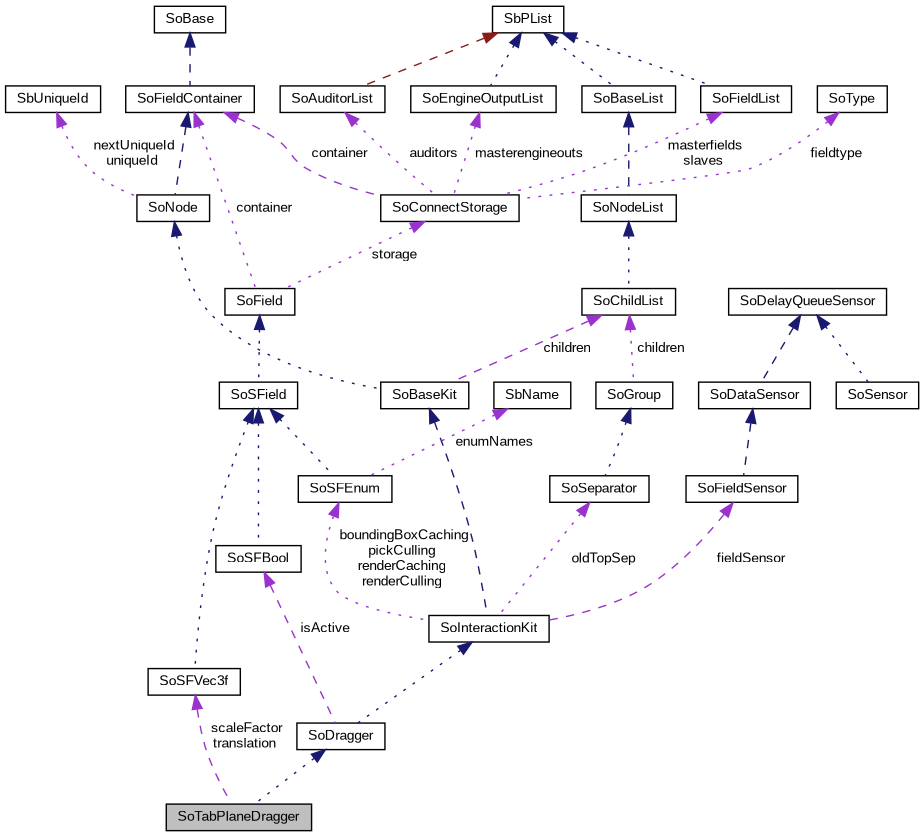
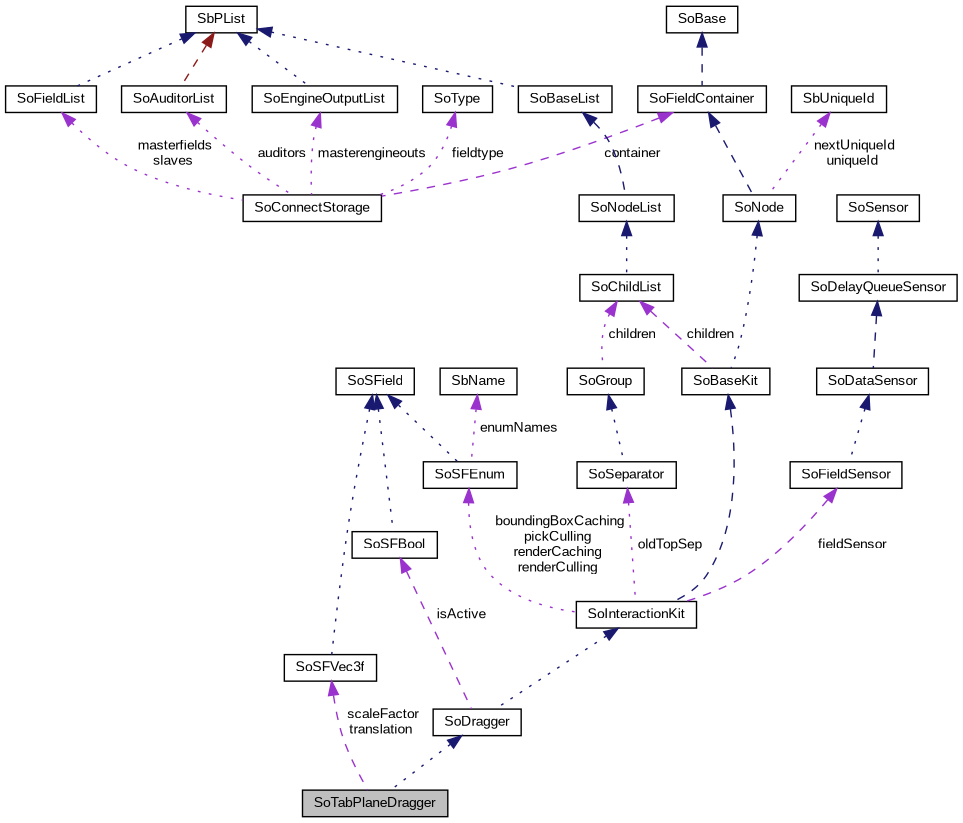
(260, 302) -> none
(847, 354) -> (878, 255)
(747, 449) -> (857, 435)
